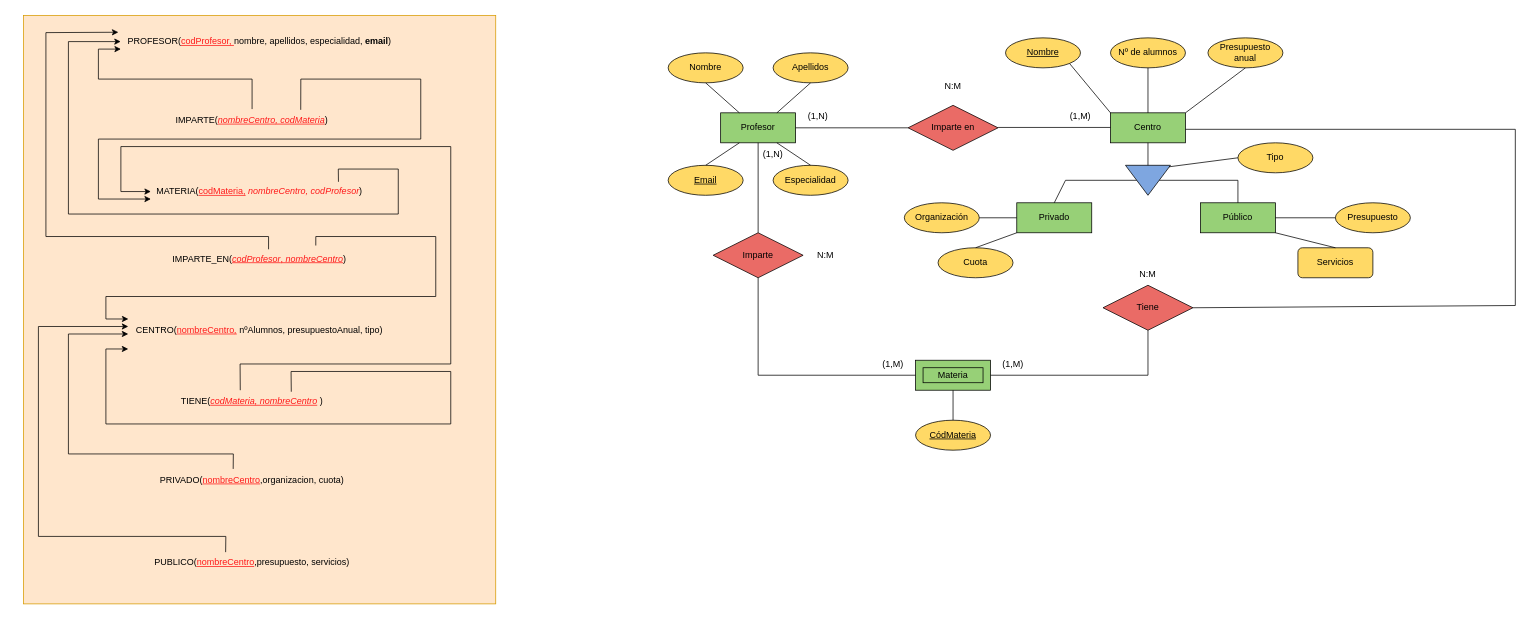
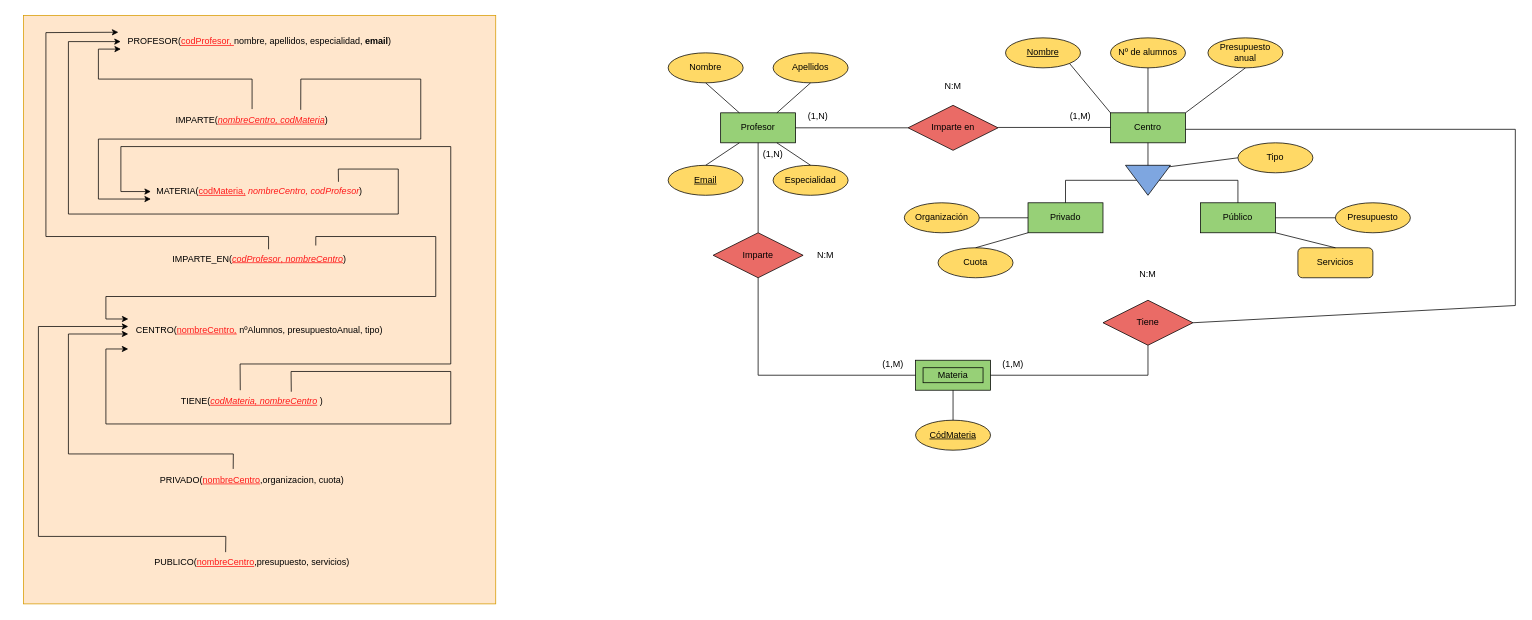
(1054, 218) -> (1065, 218)
(1148, 308) -> (1148, 323)
